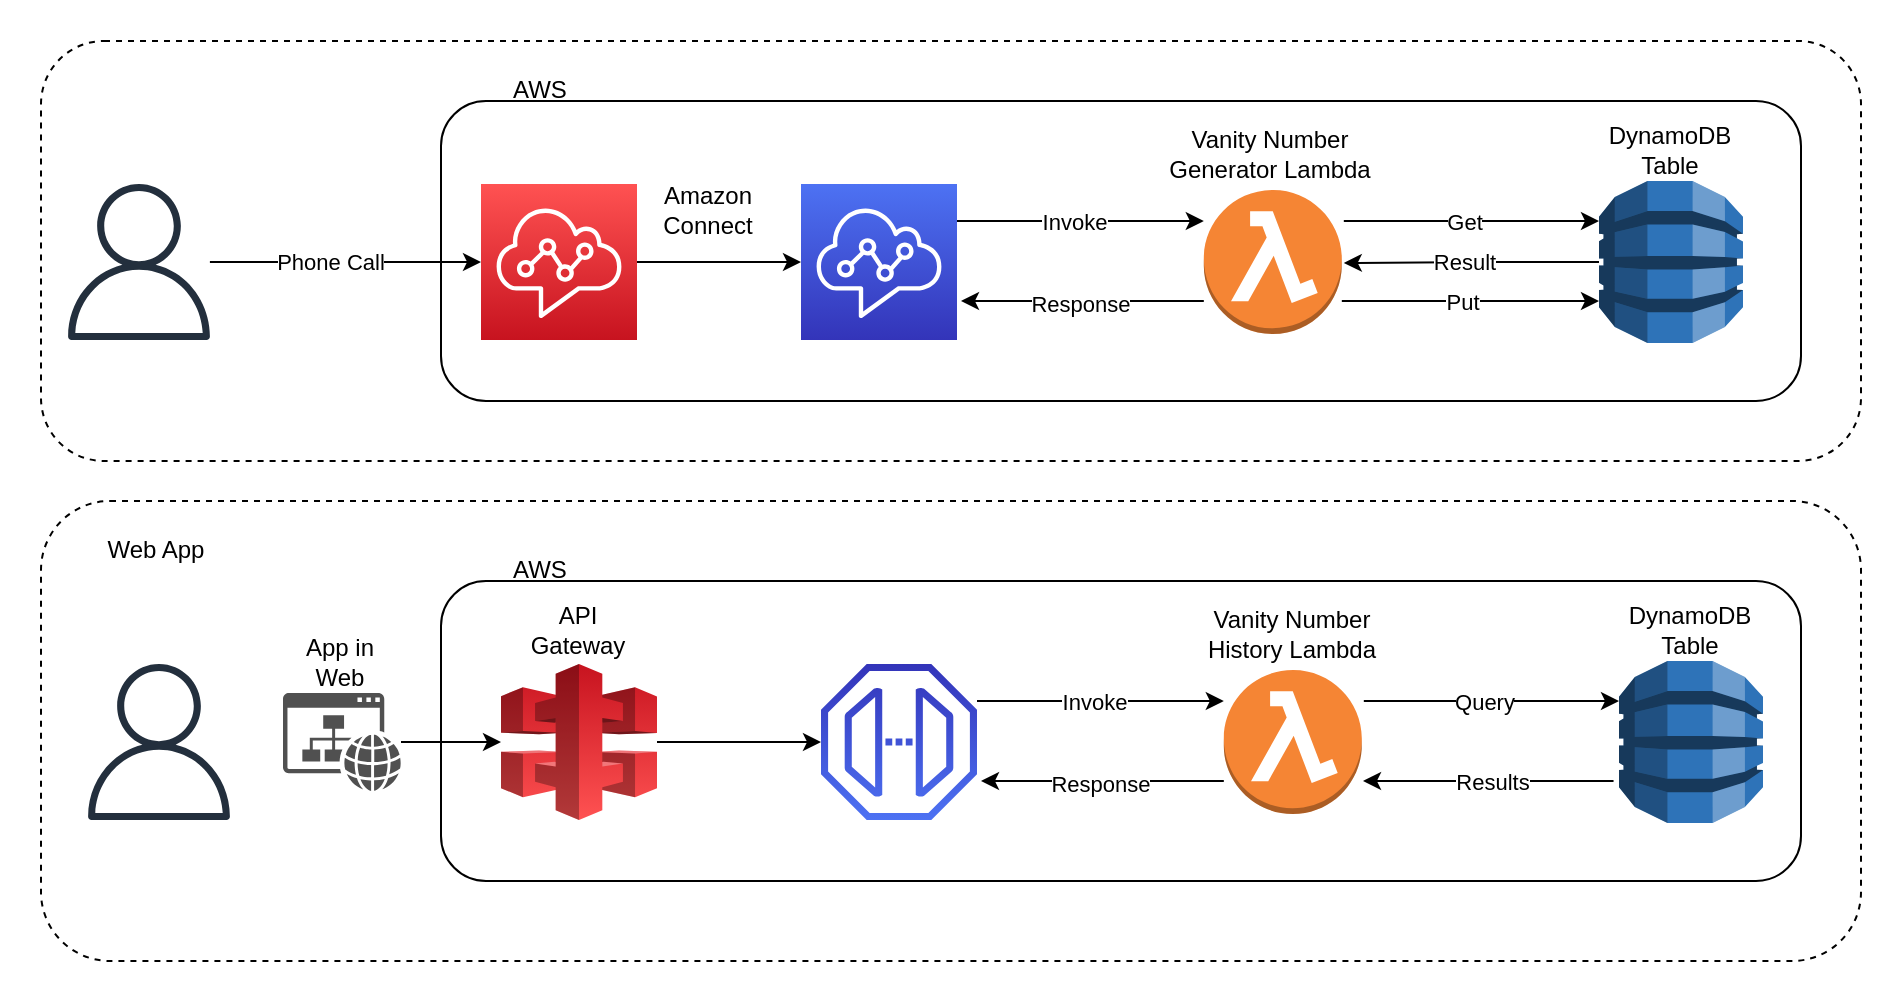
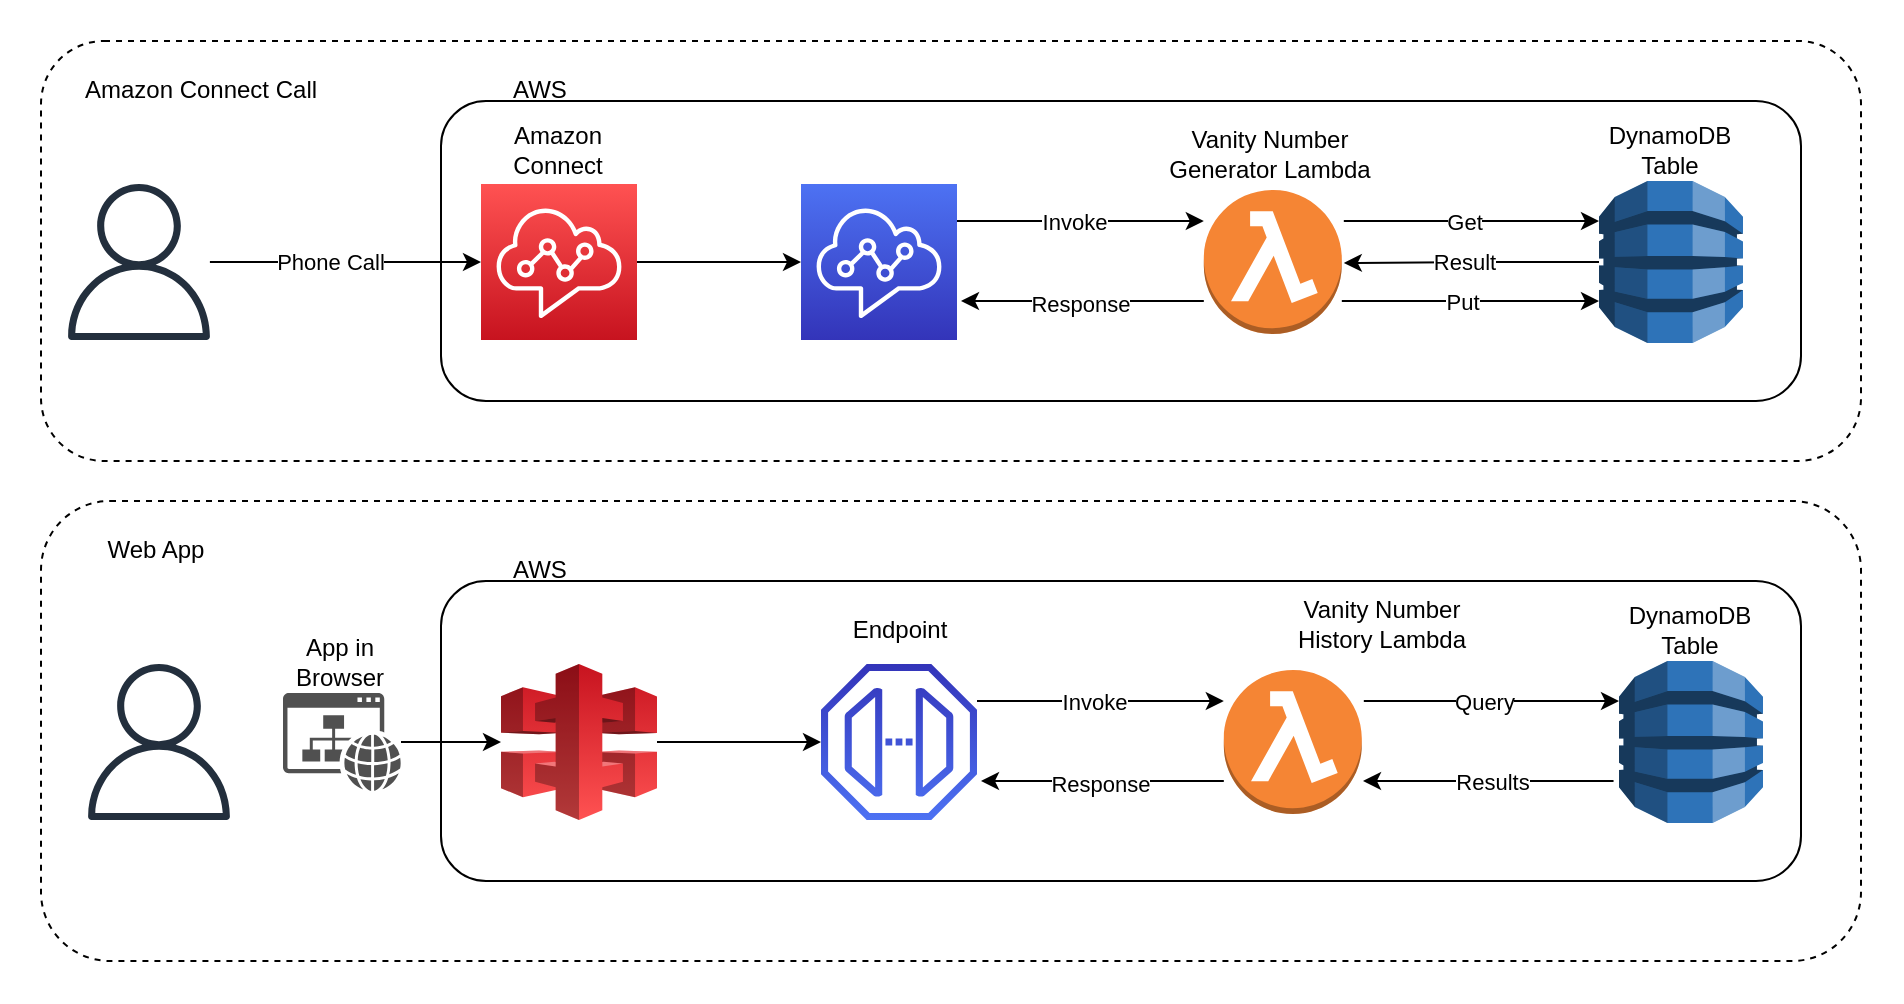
none -> (202, 91)
(709, 211) -> (559, 151)
(579, 631) -> none
none -> (900, 631)
(1293, 634) -> (1383, 624)
(341, 663) -> (341, 663)
